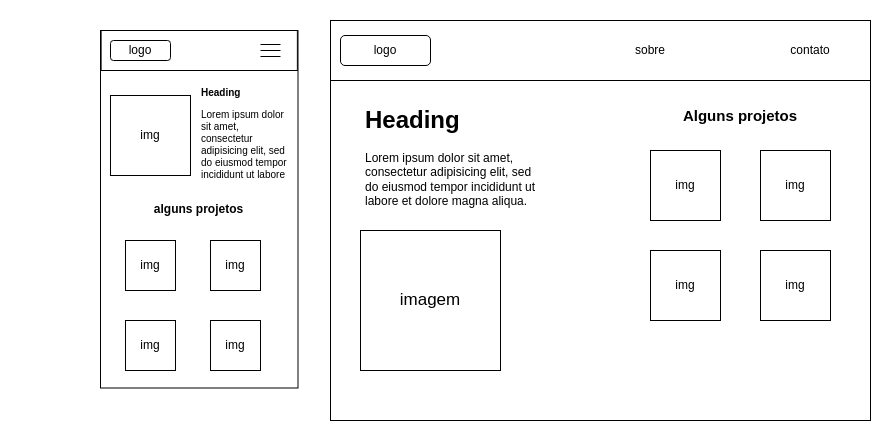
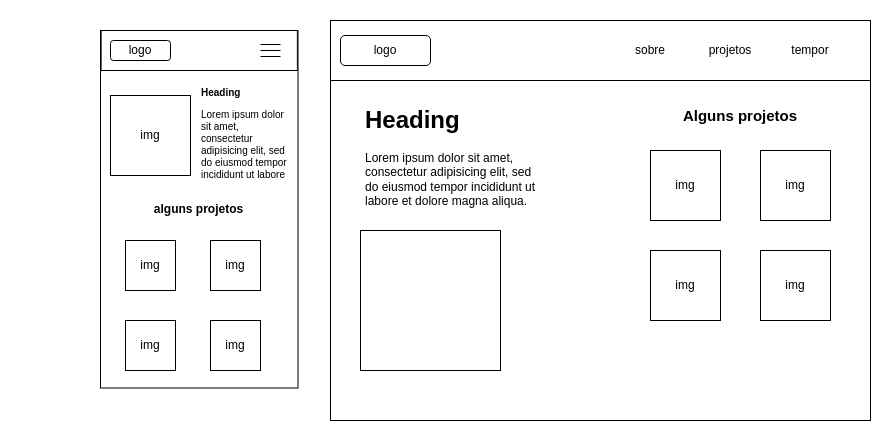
none -> (731, 51)
(811, 51) -> (811, 51)
(431, 301) -> none
